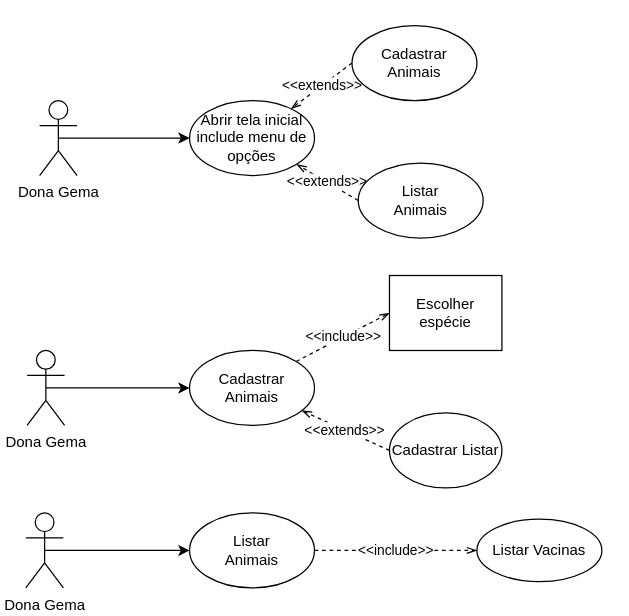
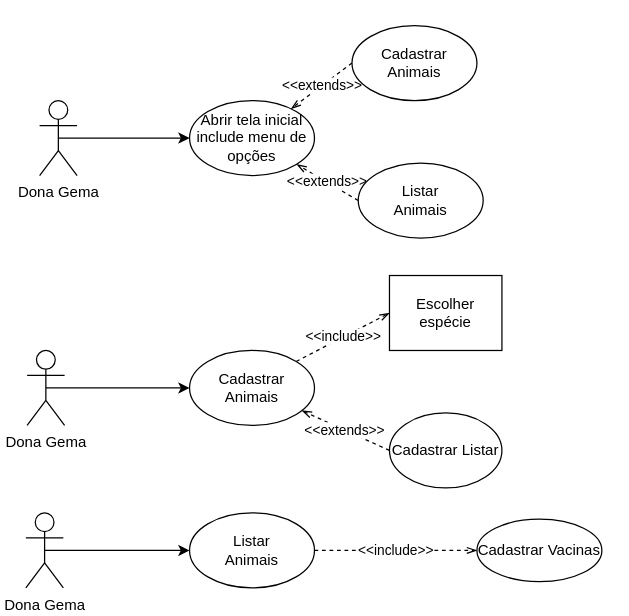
(539, 551) -> (539, 551)
